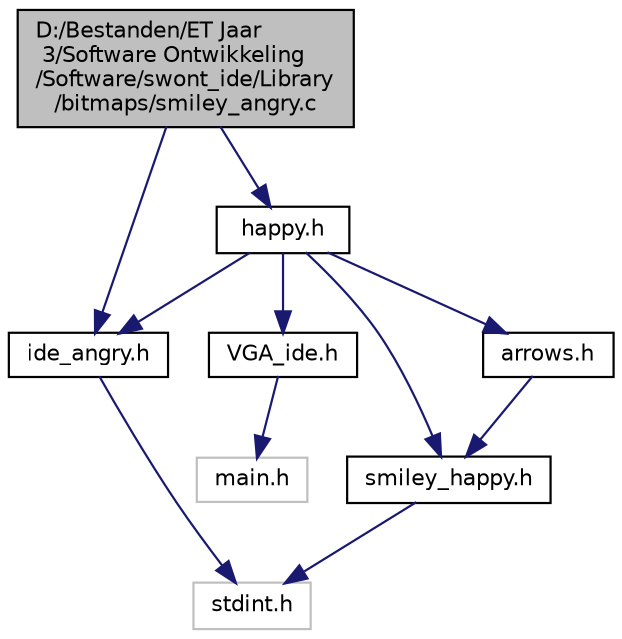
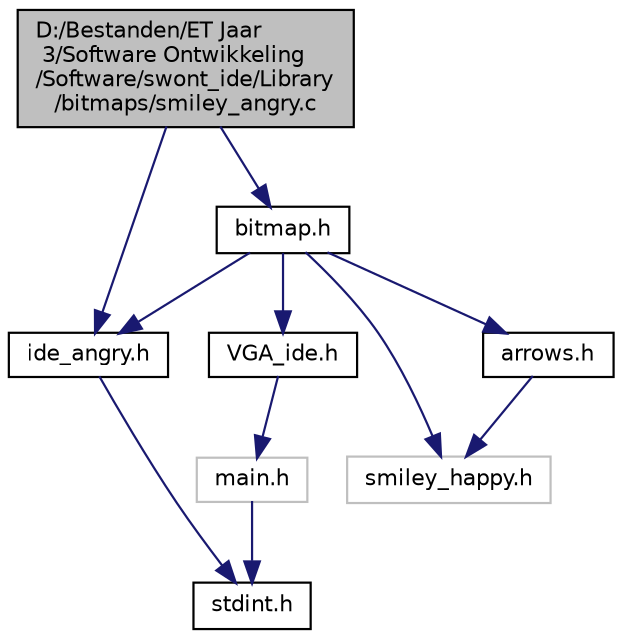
(283, 230) -> (283, 230)
(449, 480) -> (449, 480)
(360, 537) -> (252, 531)
(252, 606) -> (252, 606)
